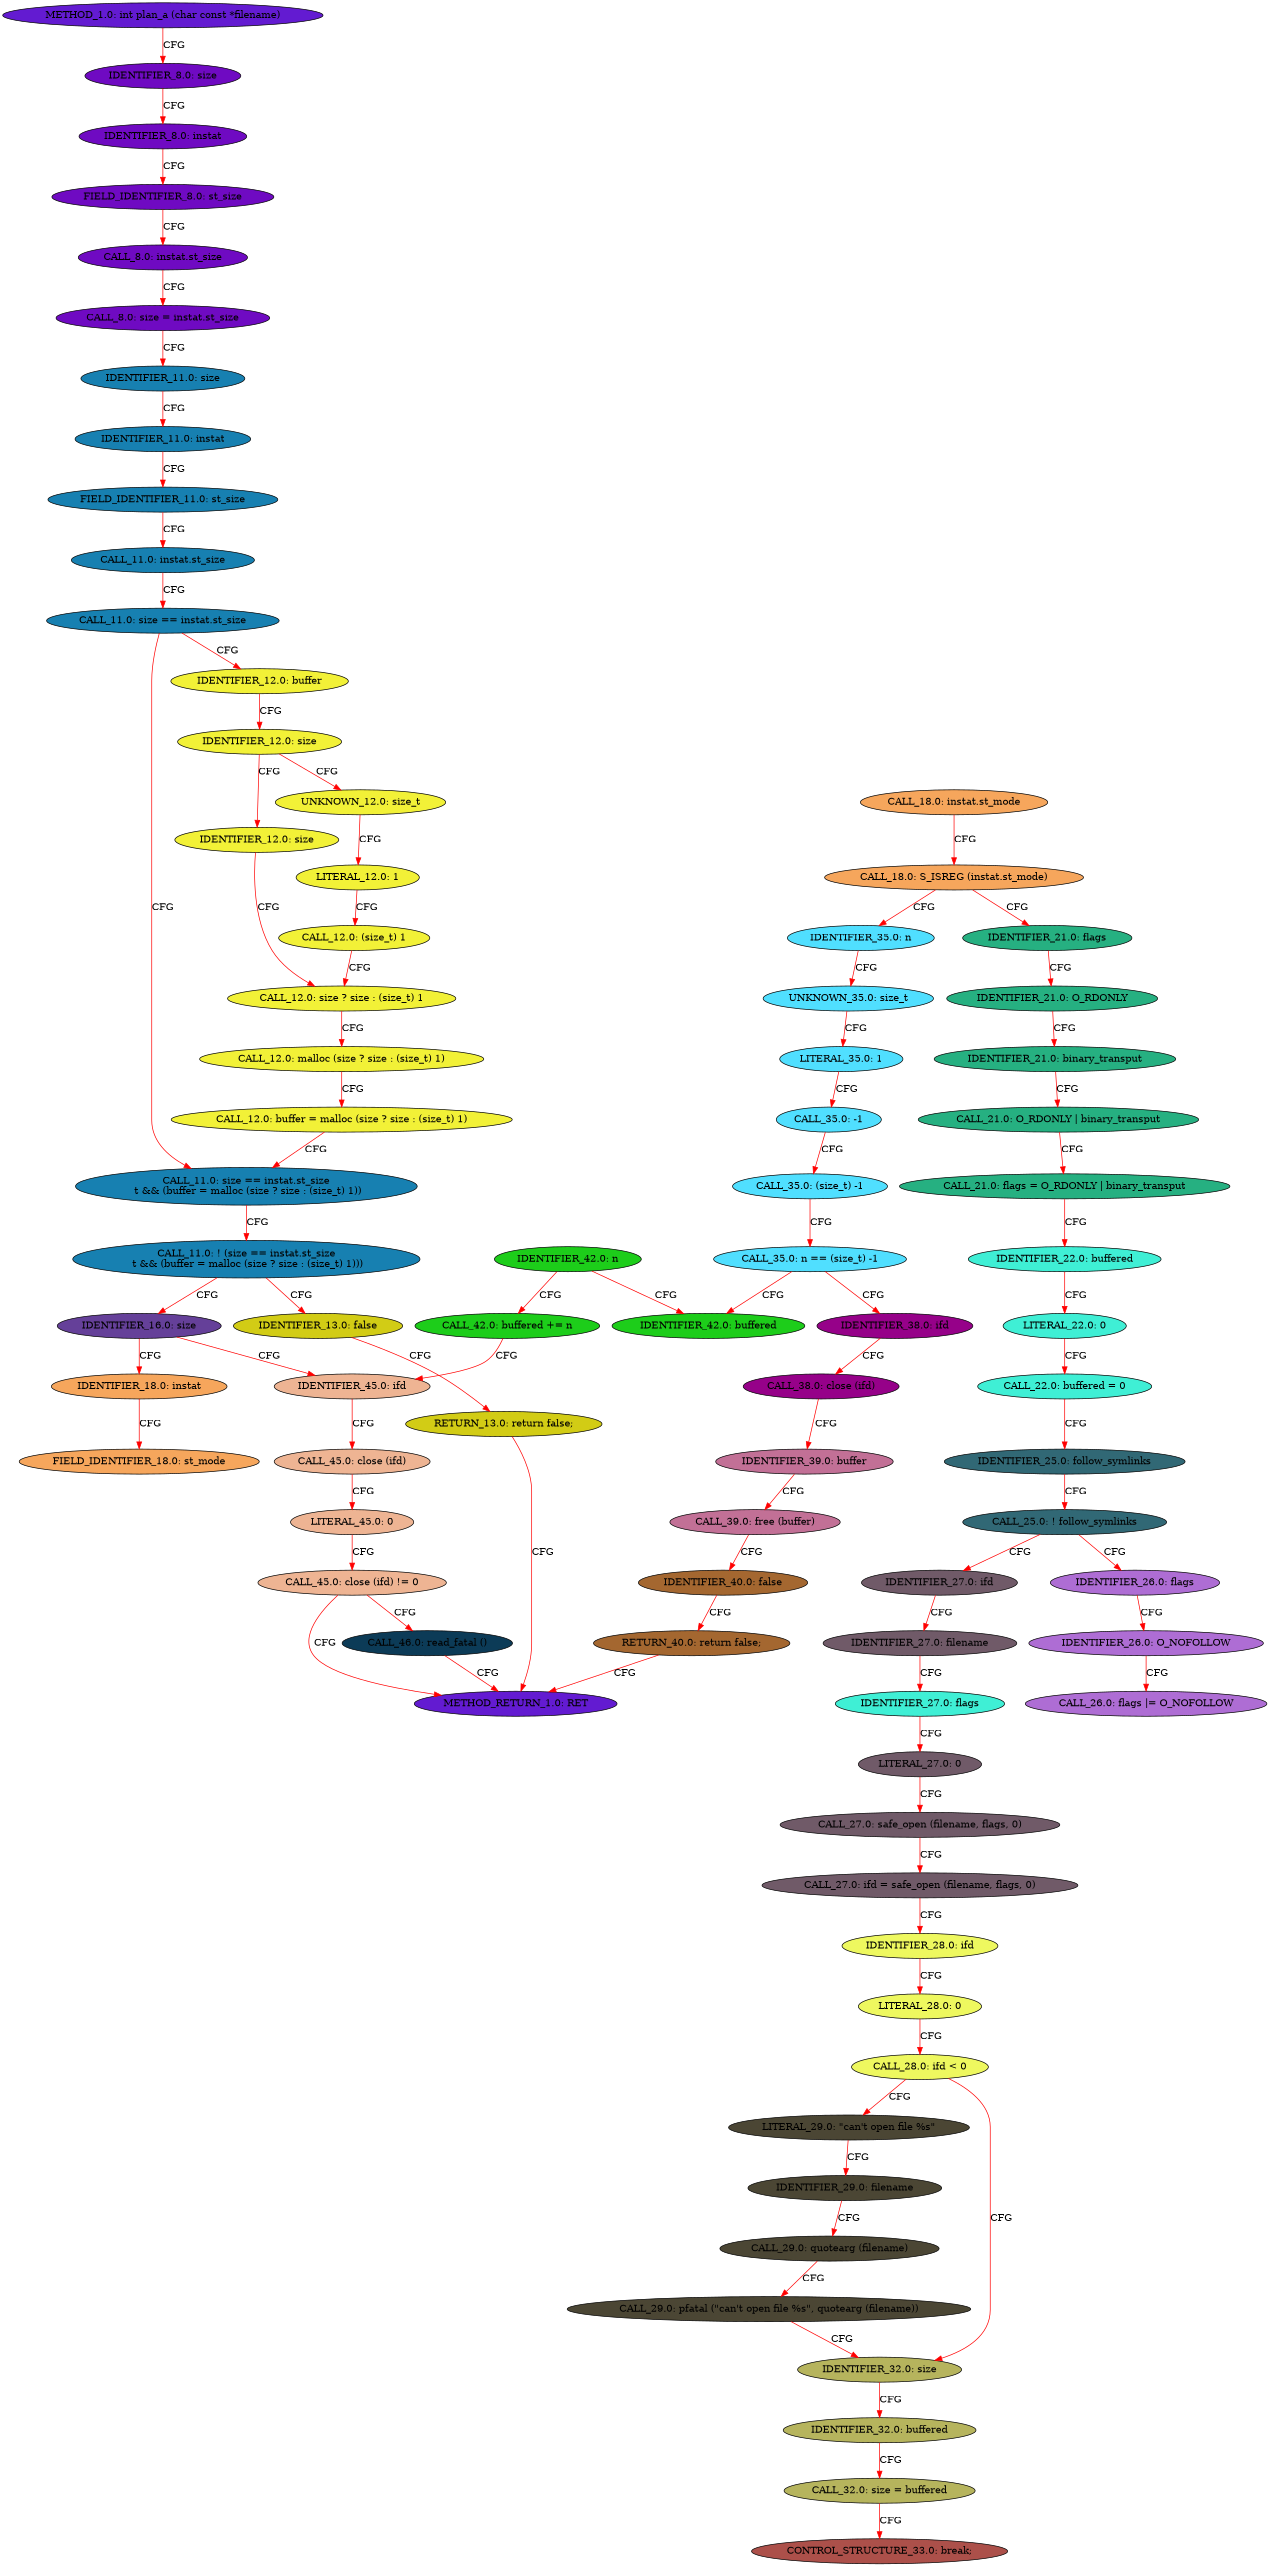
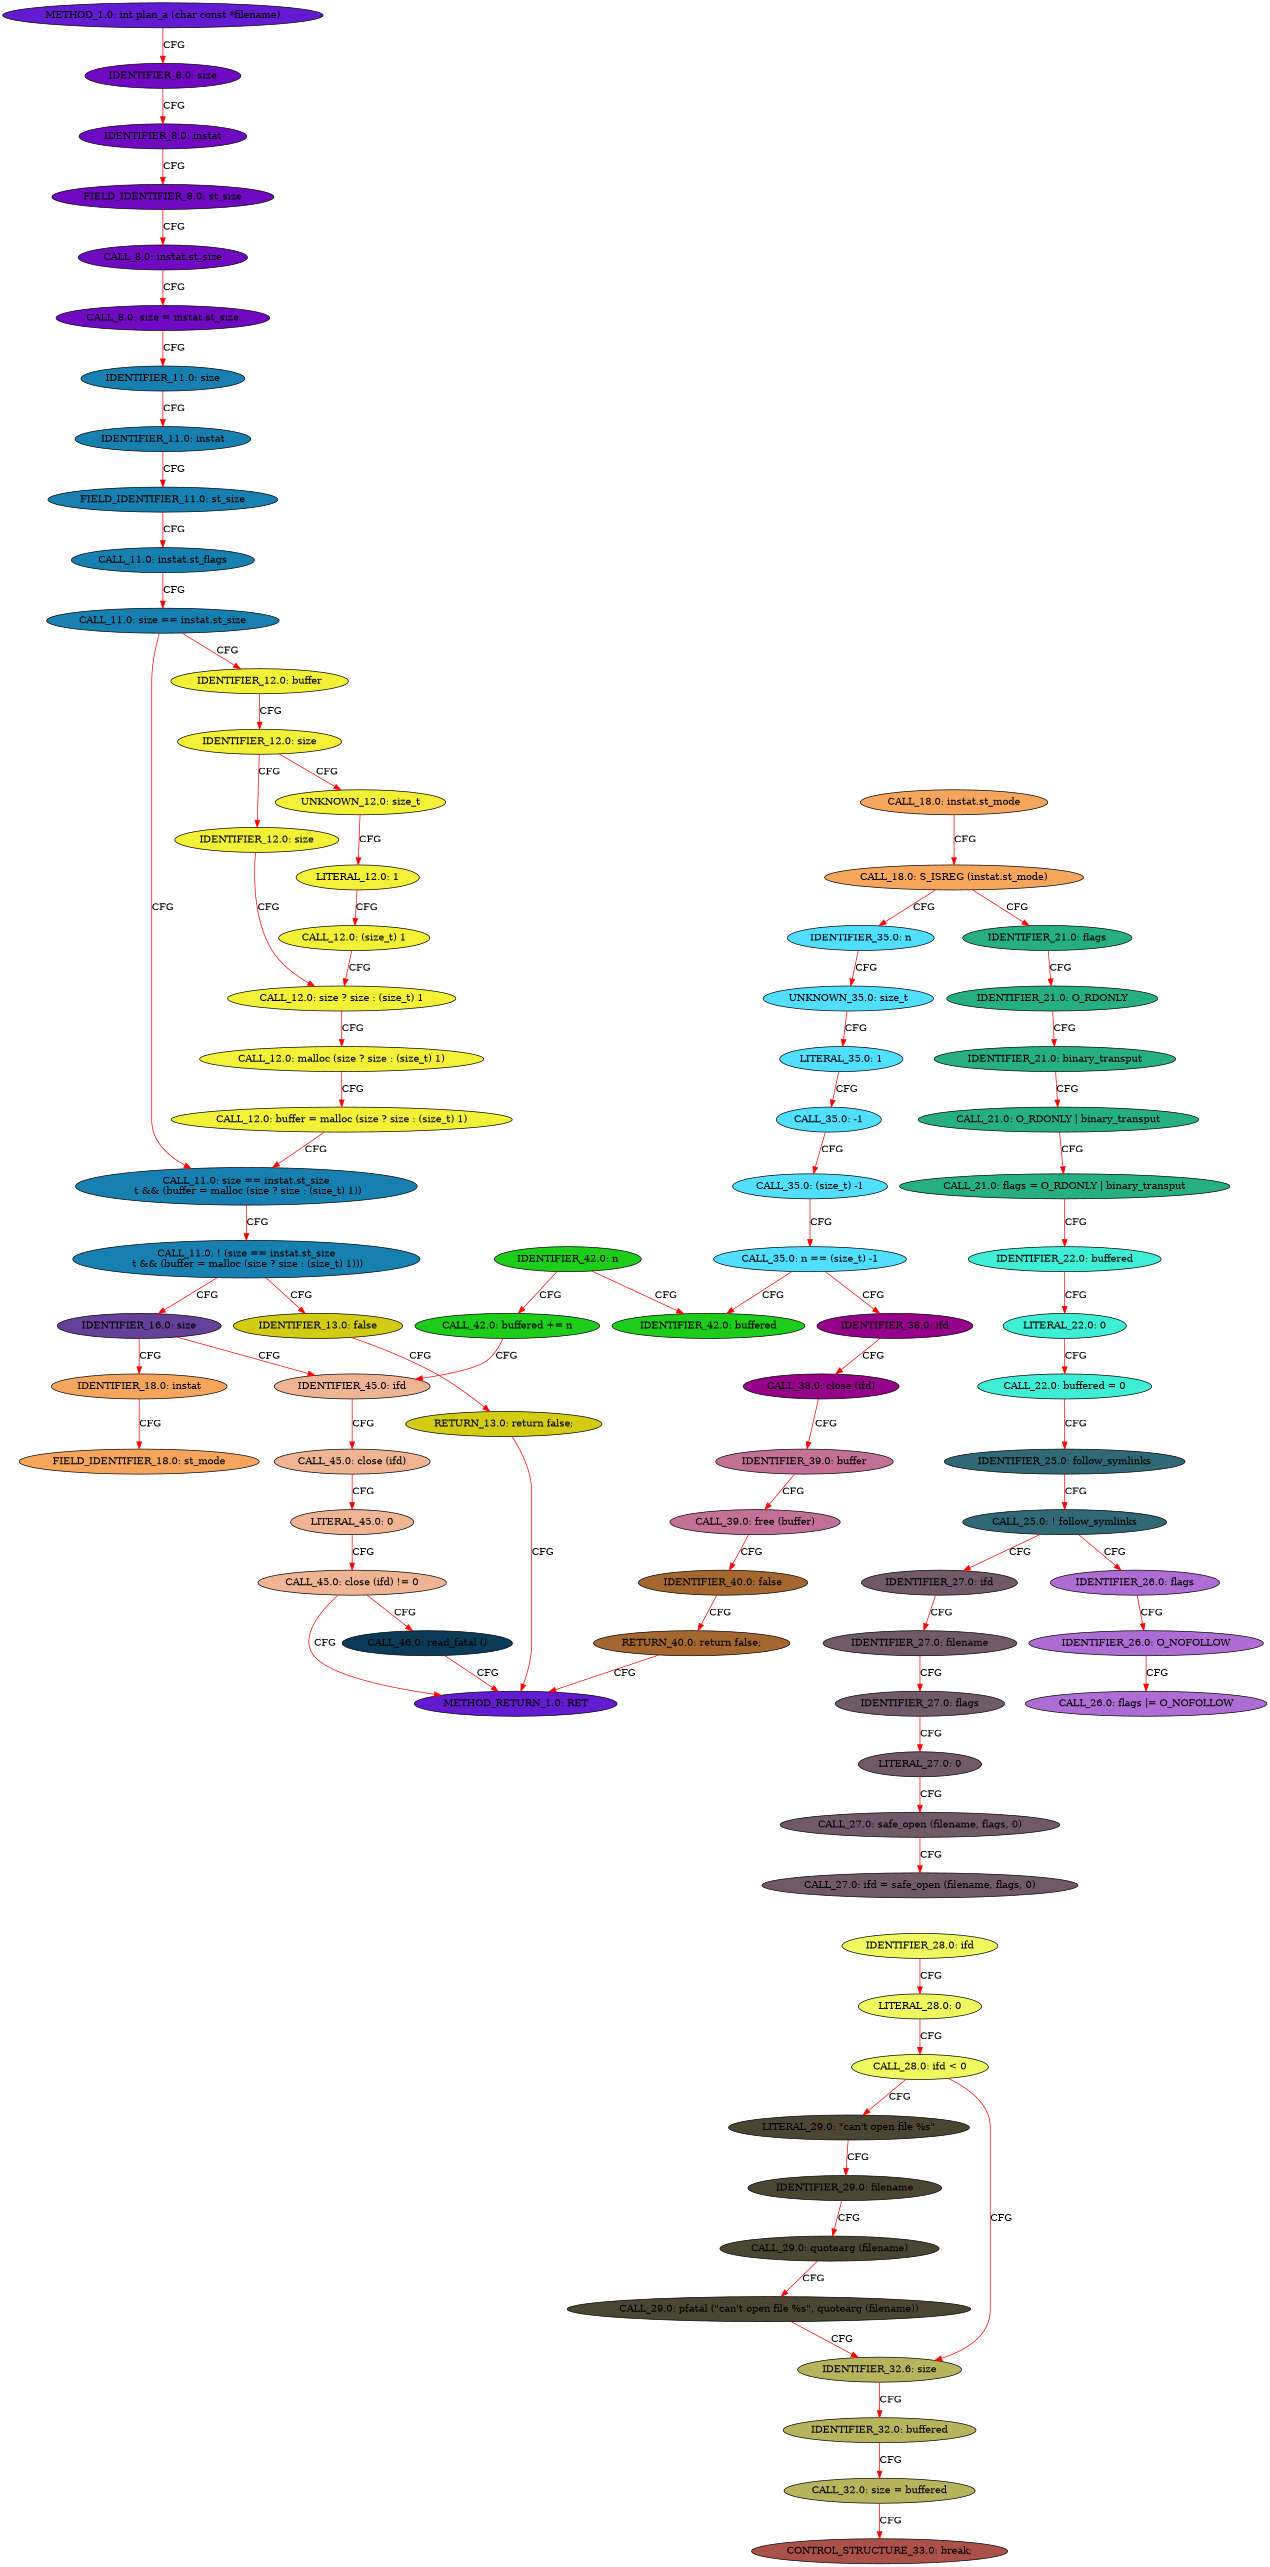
(163, 560) -> (163, 560)
(920, 1704) -> (920, 1704)
(920, 1912) -> none
(880, 2370) -> (880, 2370)
